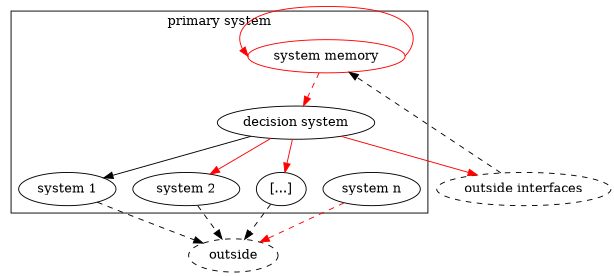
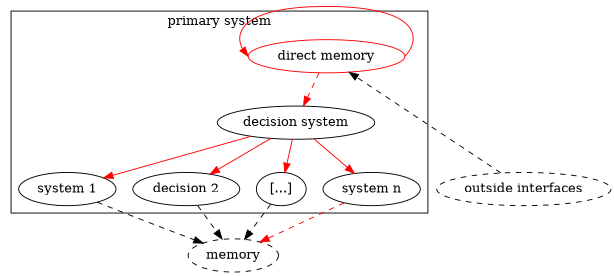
(326, 56) -> (326, 56)
(405, 154) -> (331, 153)
(182, 156) -> (182, 156)
(186, 189) -> (186, 189)
(233, 255) -> (233, 255)
